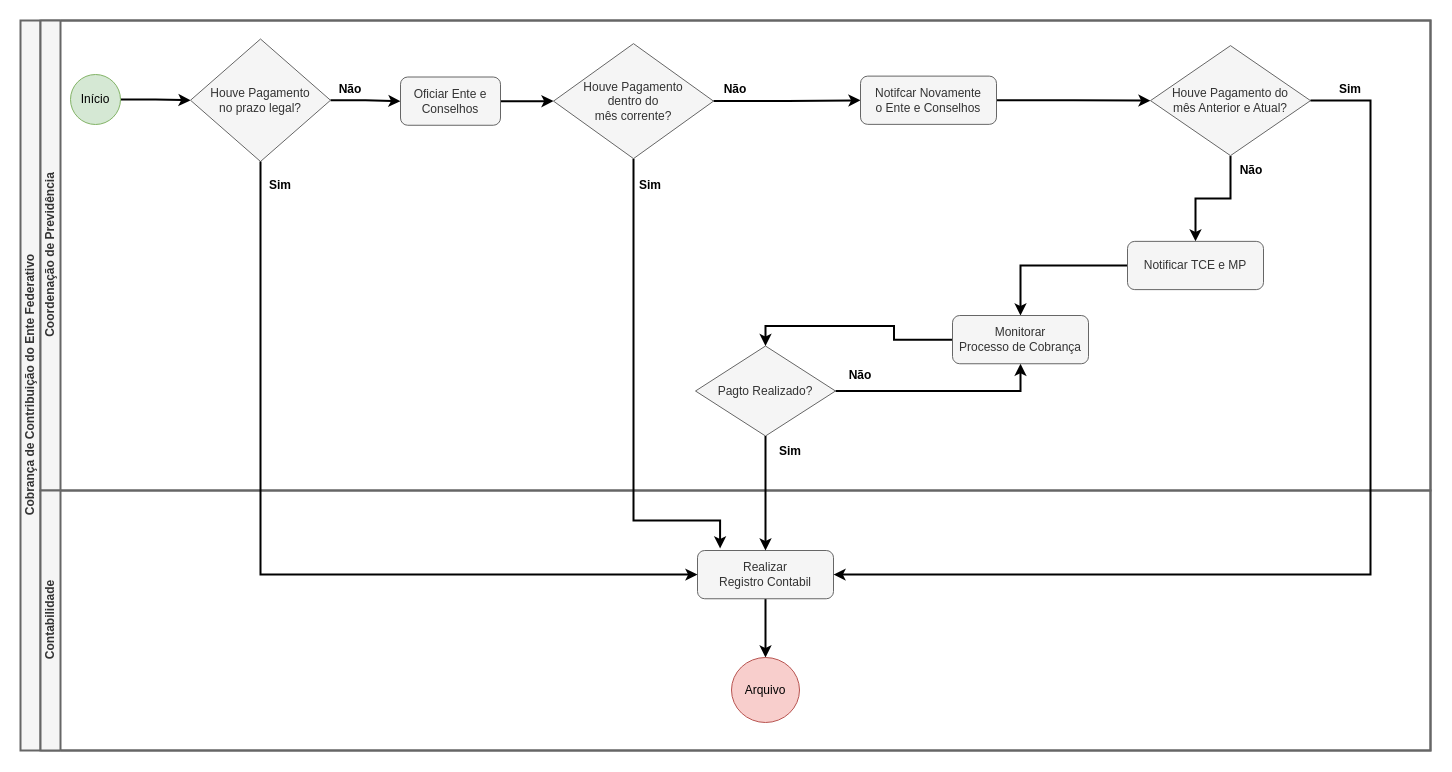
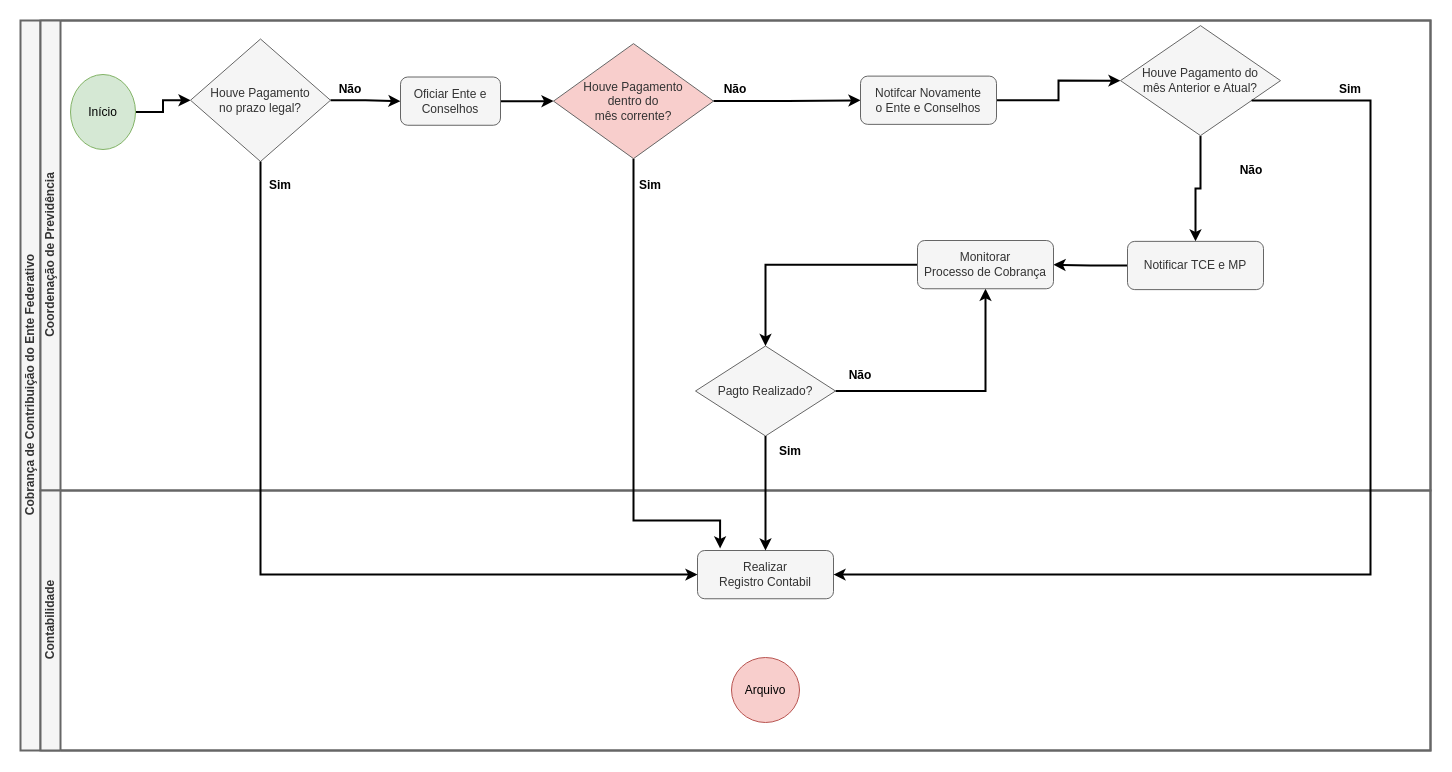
(96, 100) -> (103, 112)
(634, 101) -> (634, 101)
(1231, 101) -> (1201, 81)
(1021, 340) -> (986, 265)
(766, 624) -> none
